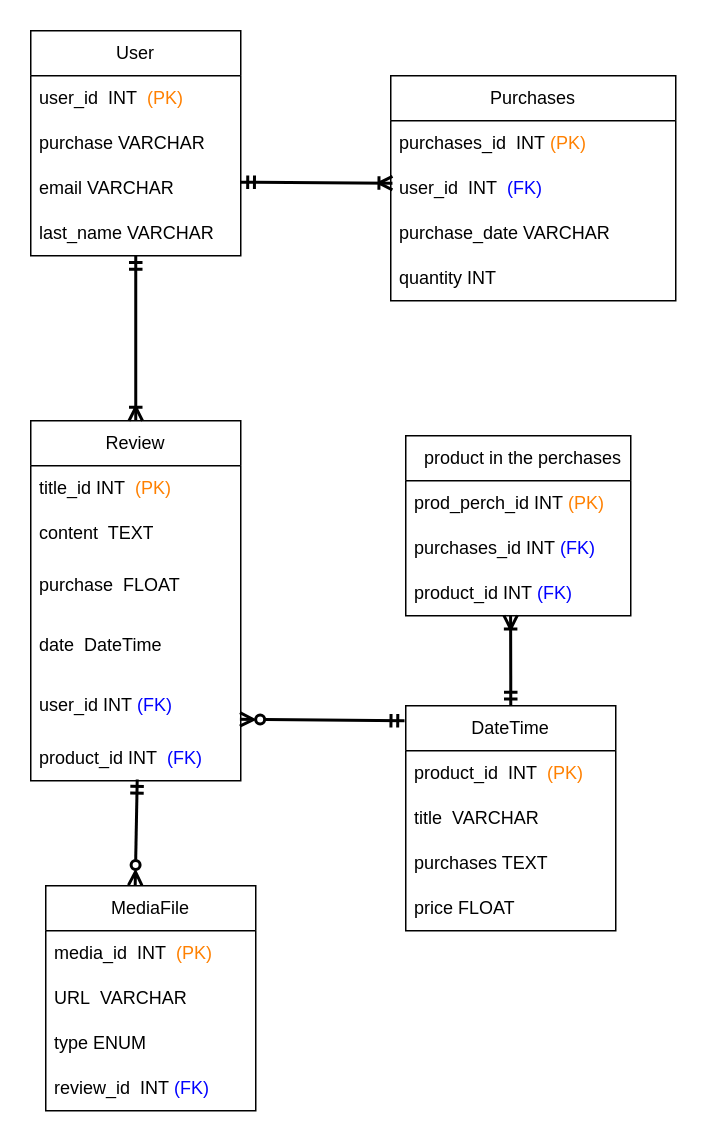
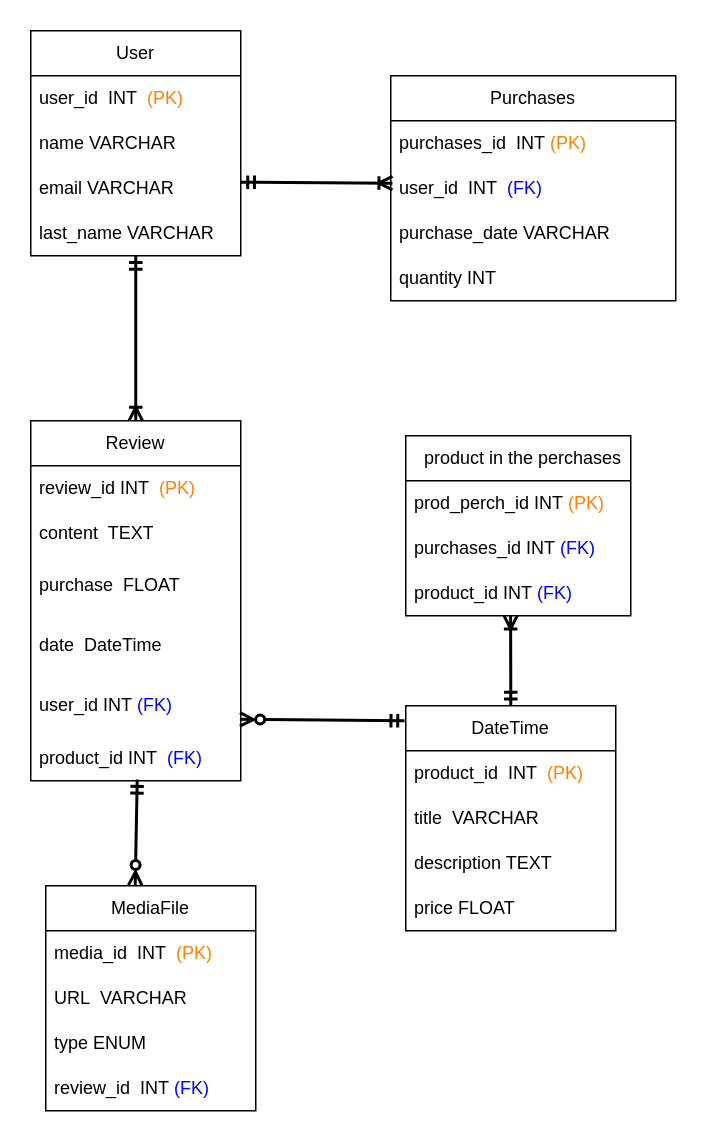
(118, 143) -> (98, 143)
(121, 488) -> (128, 488)
(483, 863) -> (488, 863)
